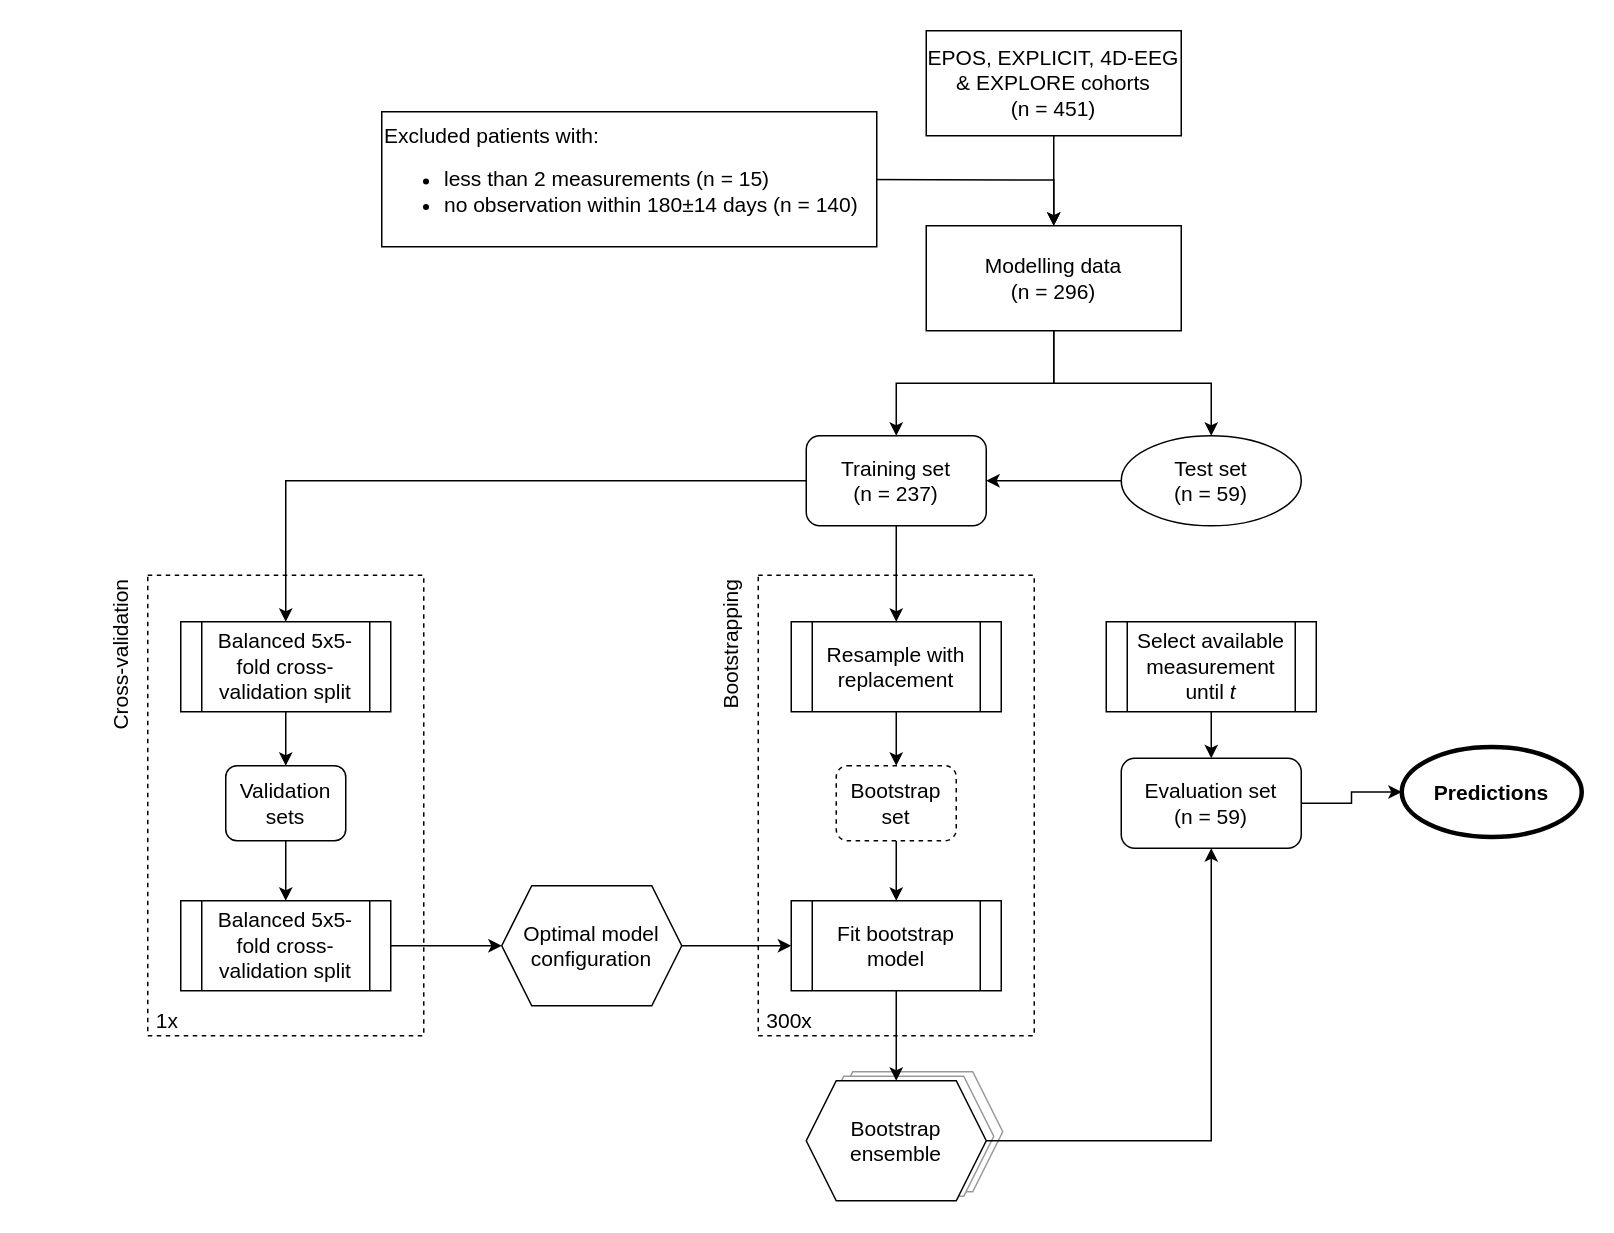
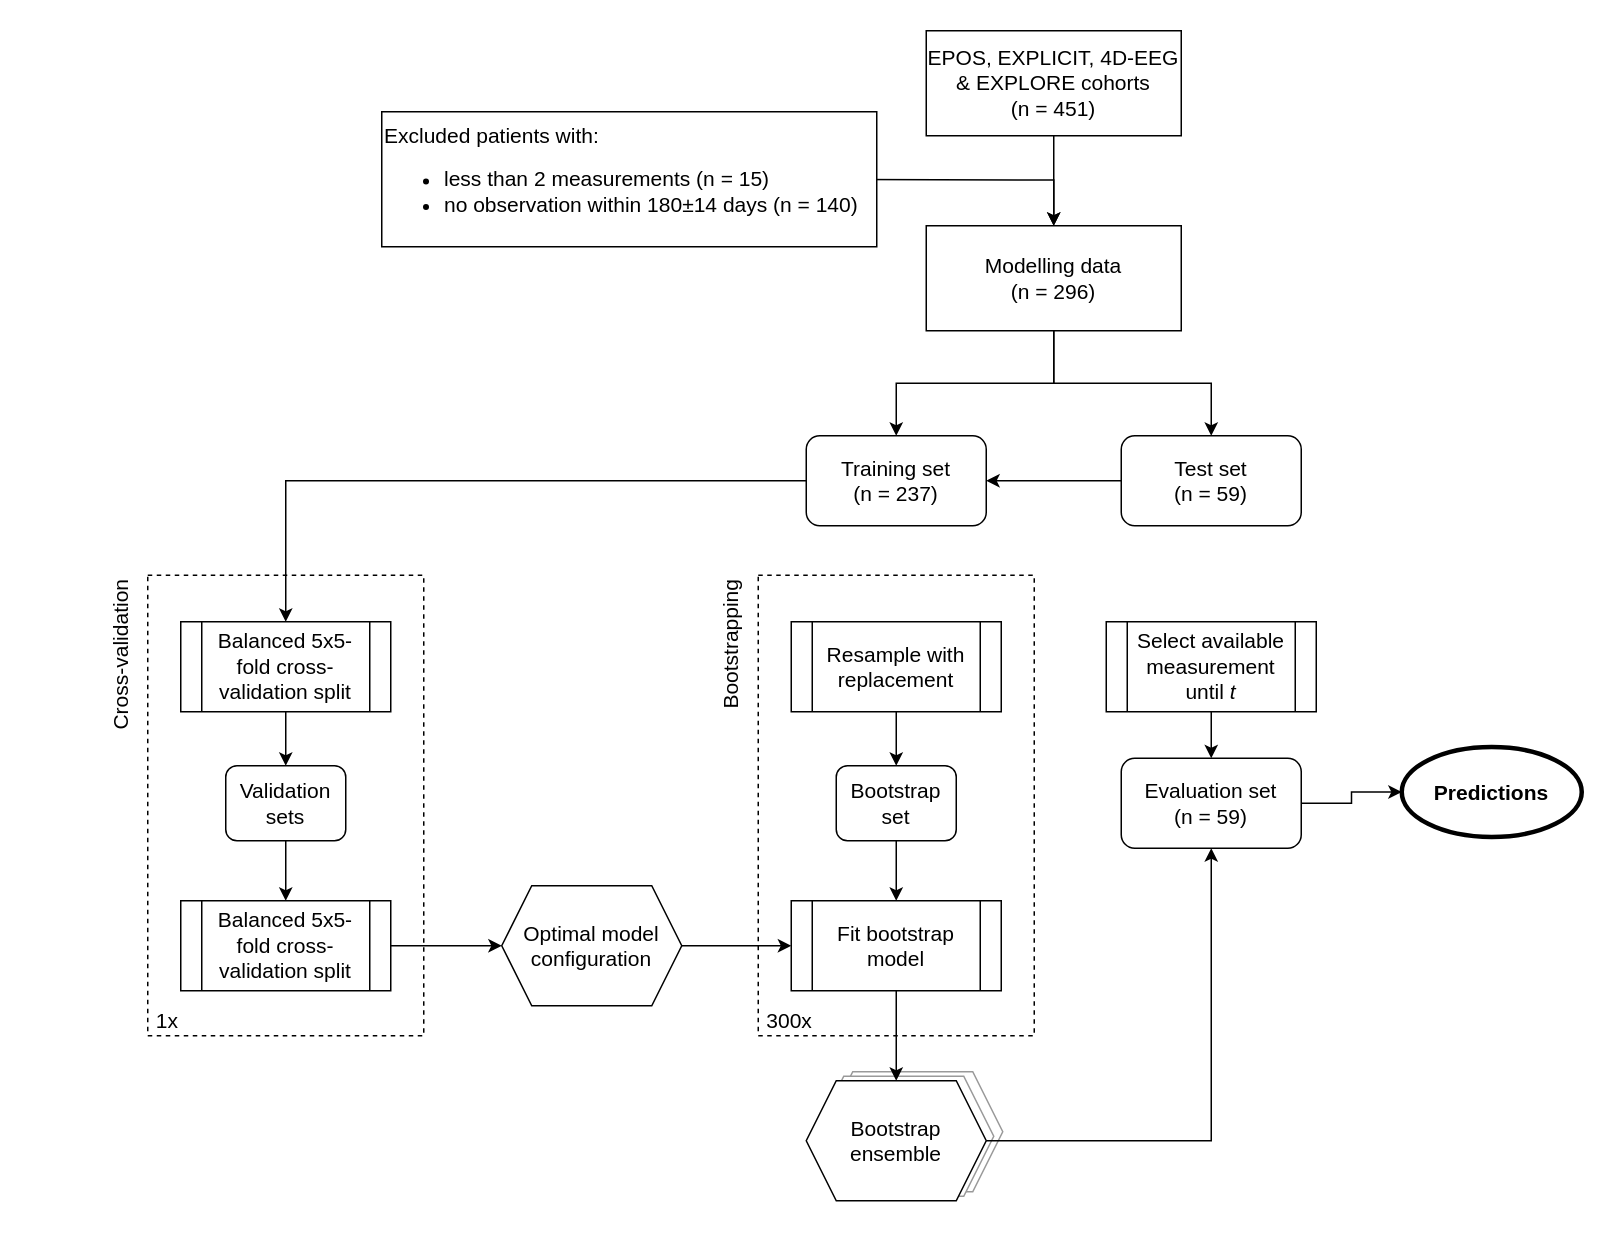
(1211, 481) -> (1211, 481)
(896, 569) -> none
(896, 803) -> (896, 803)
